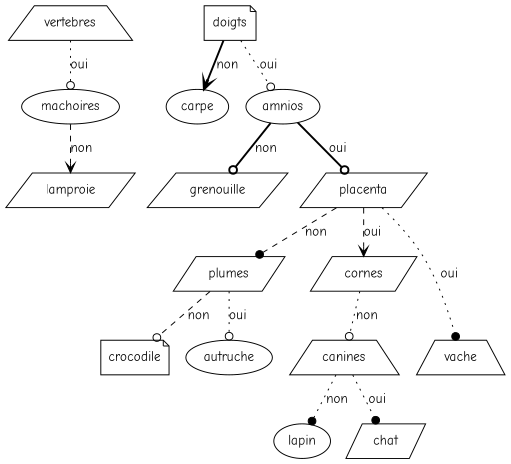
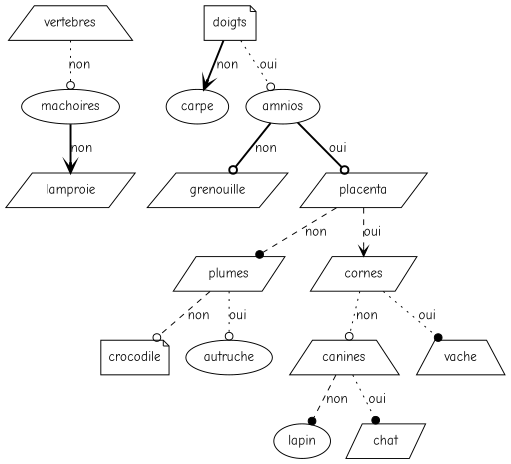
(80, 65) -> (80, 65)
(71, 144) -> (71, 144)
(428, 265) -> (409, 313)
(325, 396) -> (325, 396)
